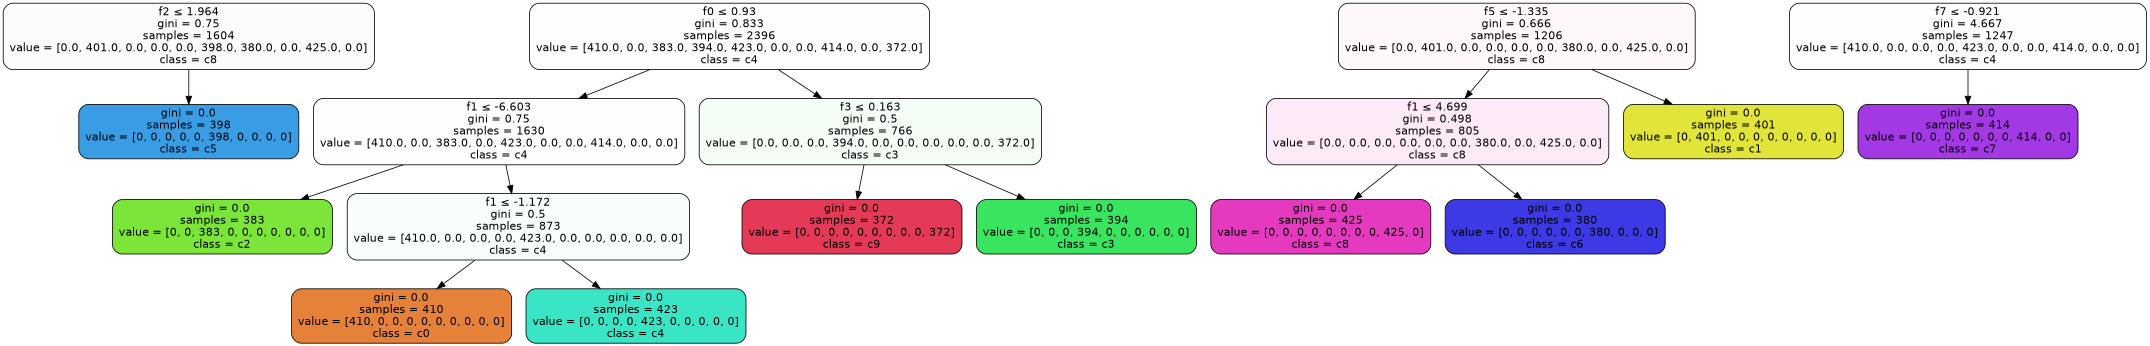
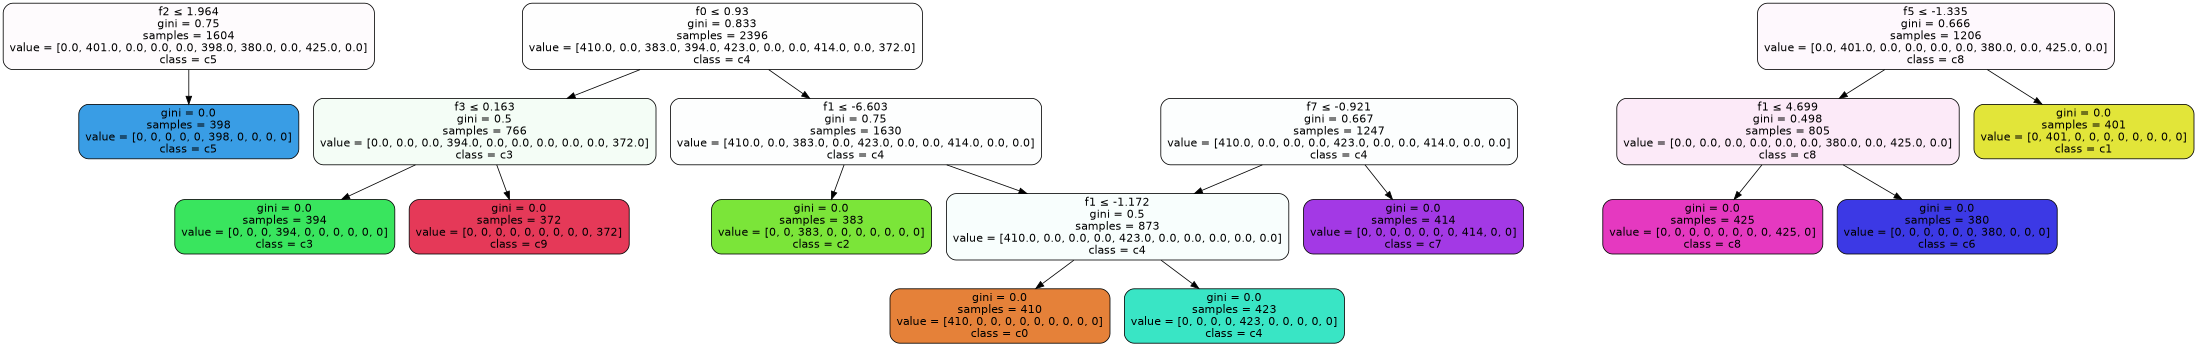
(1968, 24) -> (1339, 119)
(189, 60) -> (189, 60)
none -> (1232, 178)
